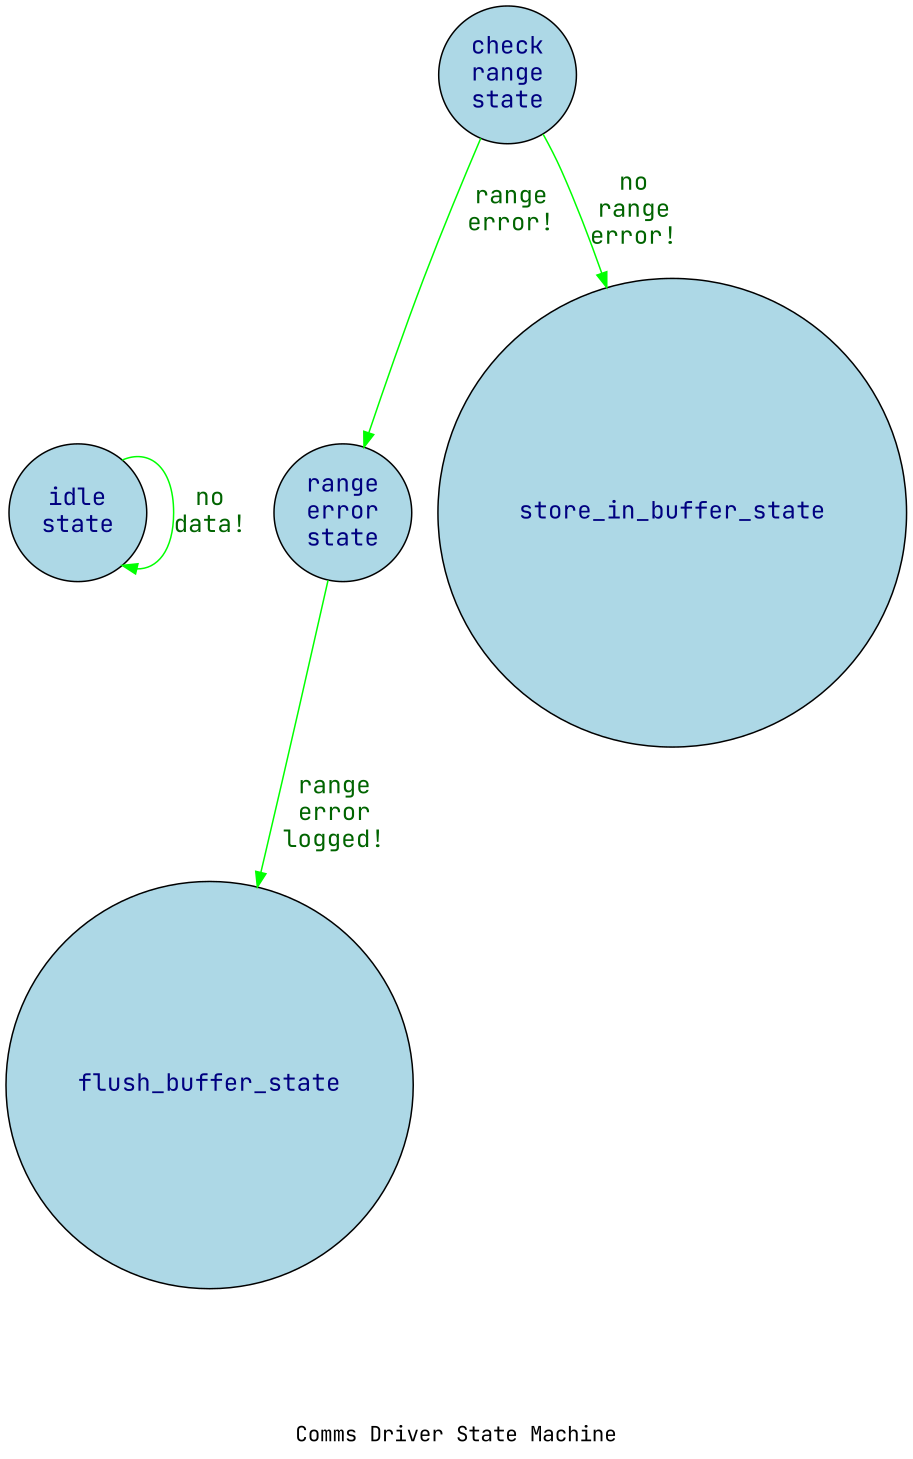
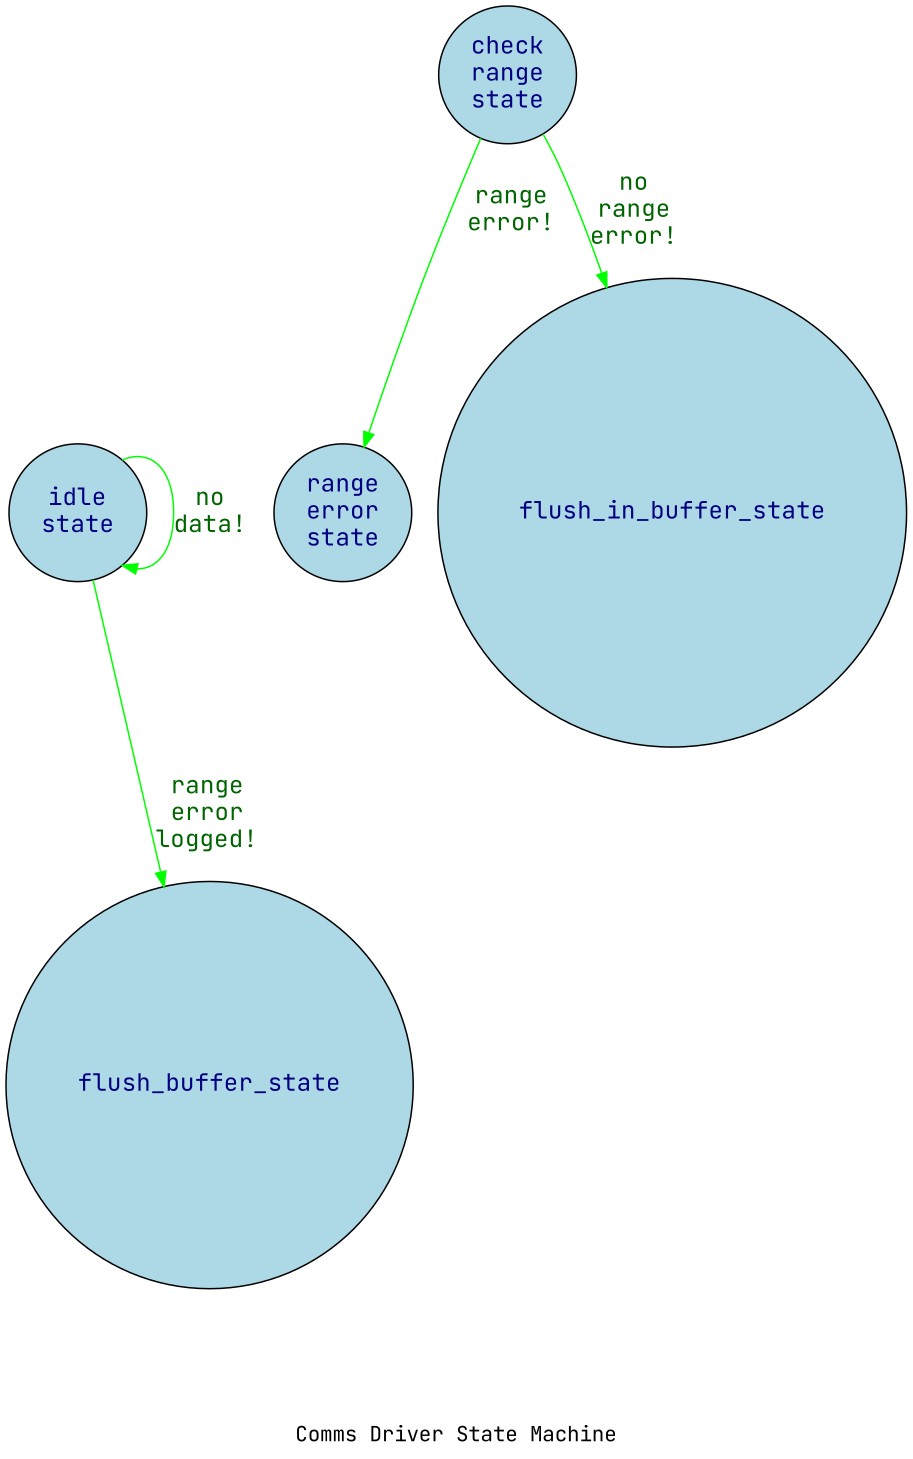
(672, 513) -> (672, 513)
(295, 726) -> (127, 726)
